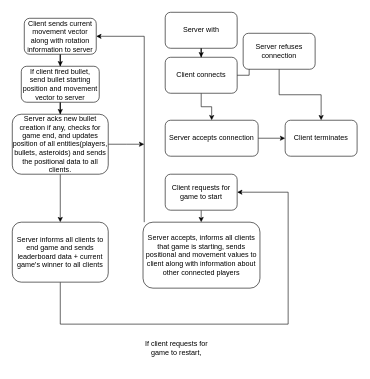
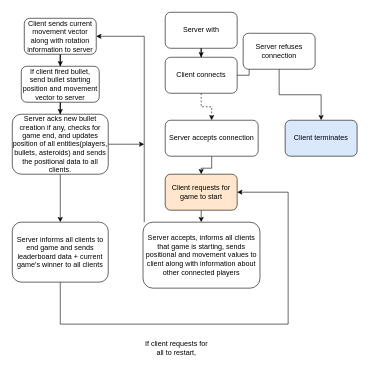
(204, 107) -> (204, 107)
(279, 138) -> (209, 168)
(321, 138) -> (321, 138)
(201, 192) -> (201, 192)
(177, 348) -> (177, 348)
